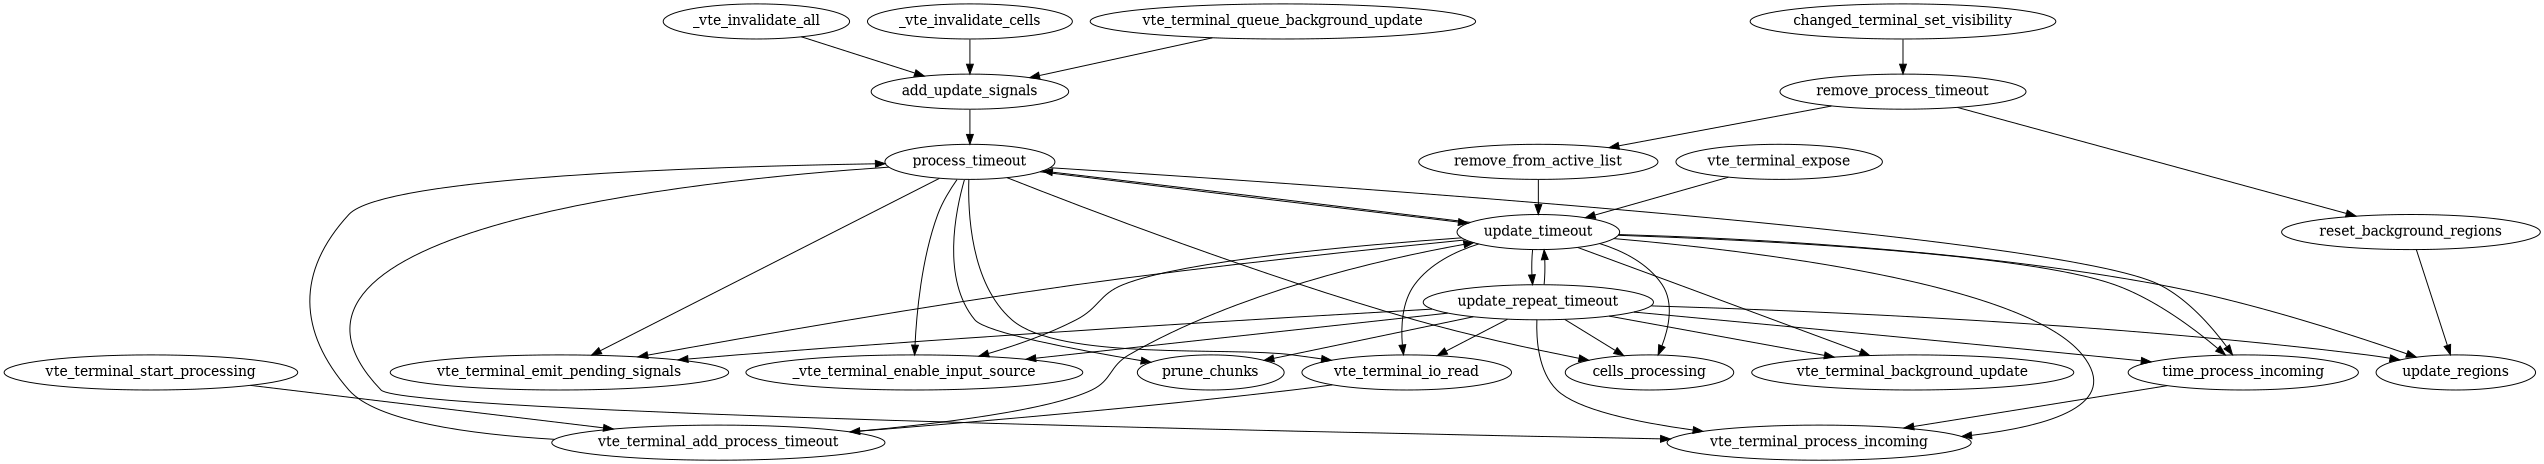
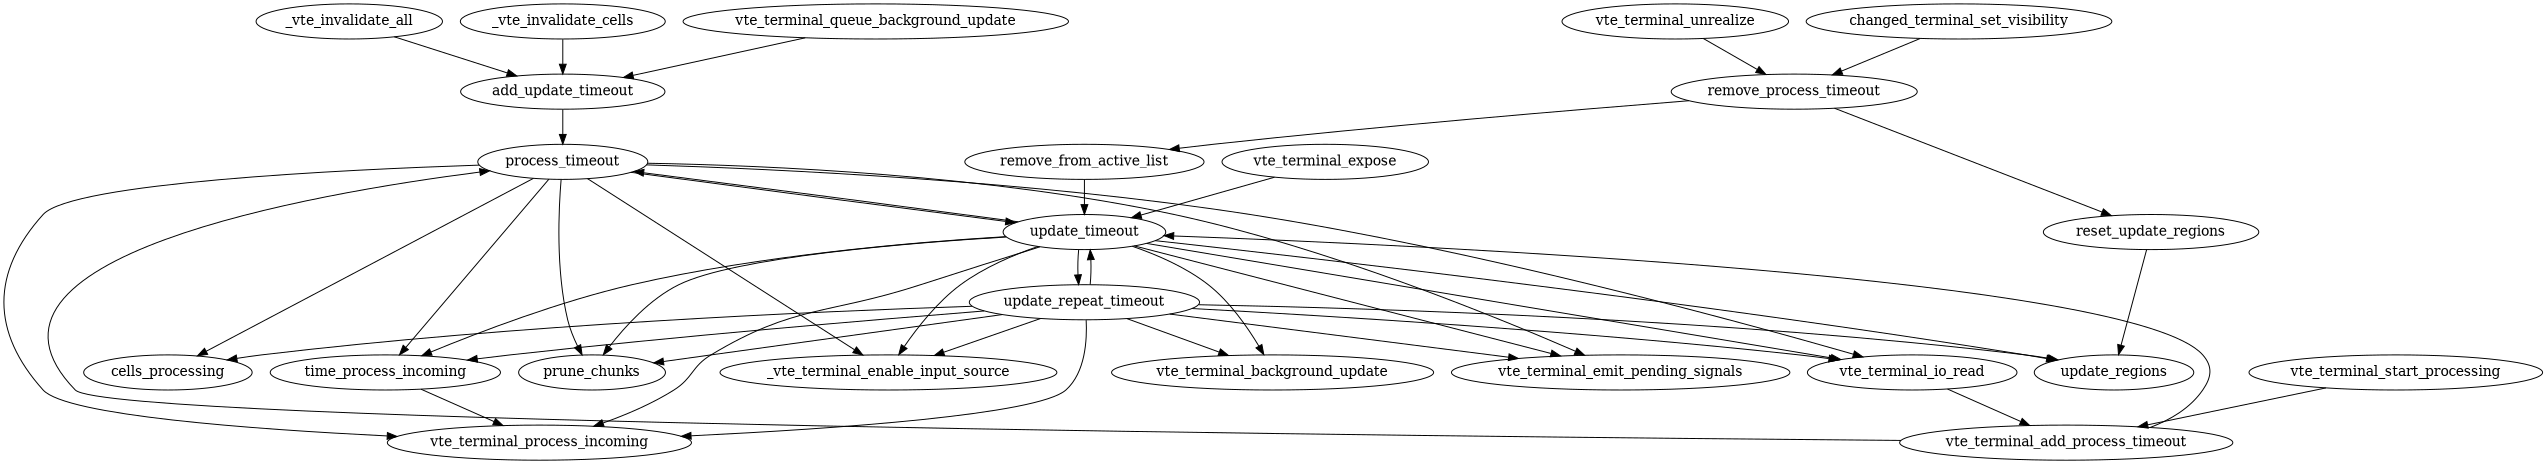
none -> (1675, 21)
(970, 92) -> (563, 92)
(2411, 232) -> (2151, 232)
(1662, 285) -> (691, 280)
